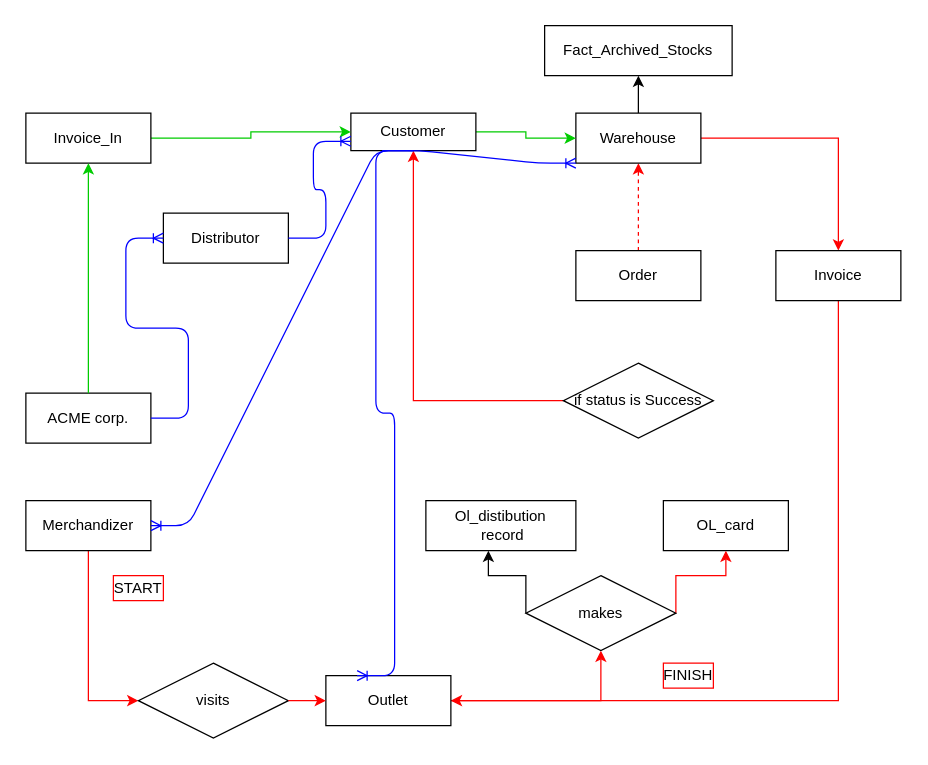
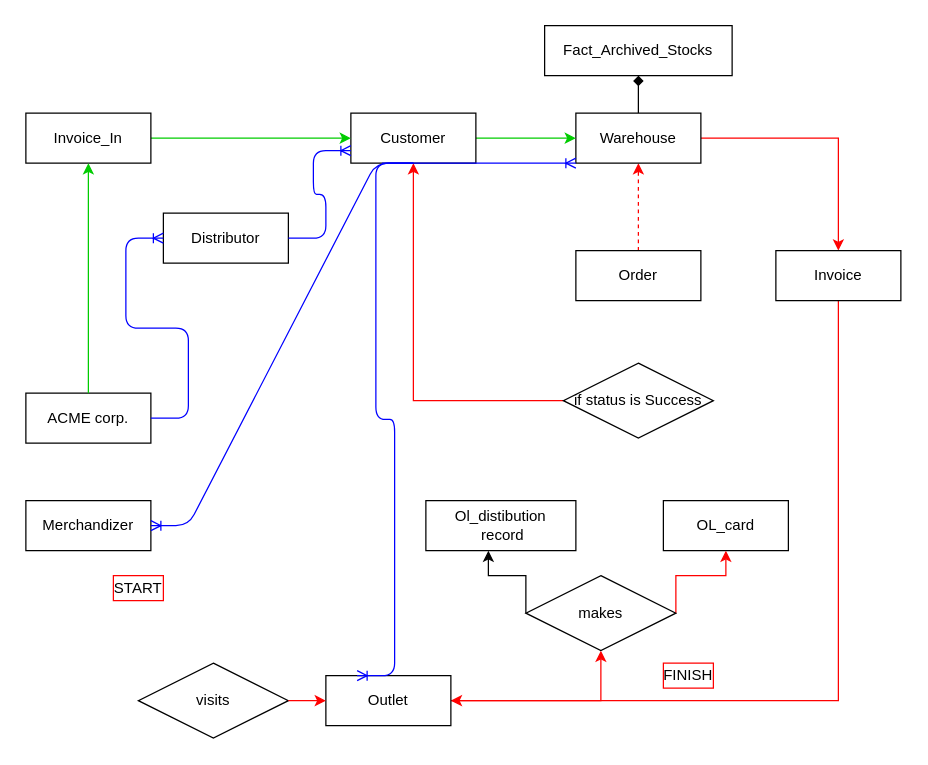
(638, 86) -> (638, 86)
(413, 132) -> (413, 138)
(88, 647) -> none
